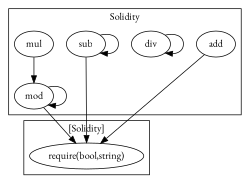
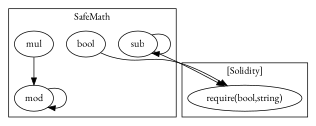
(125, 17) -> (92, 17)
(151, 44) -> none
(216, 44) -> (86, 44)
(60, 126) -> none
